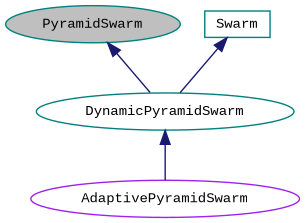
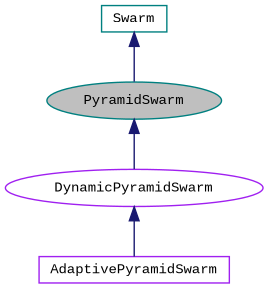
(199, 71) -> (134, 64)
(165, 112) -> (134, 188)
(165, 199) -> (134, 270)
